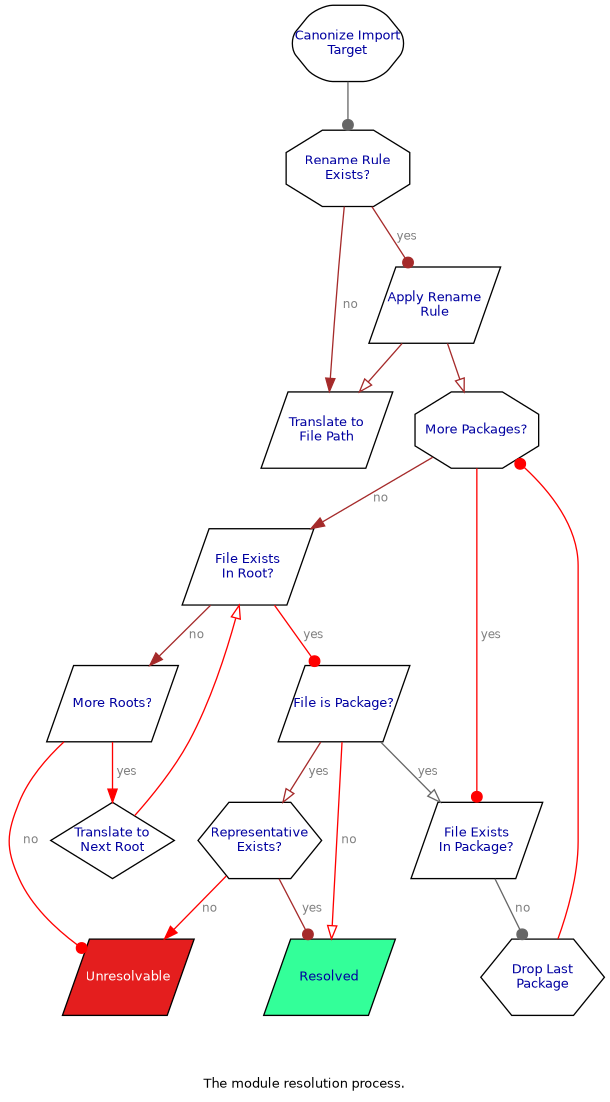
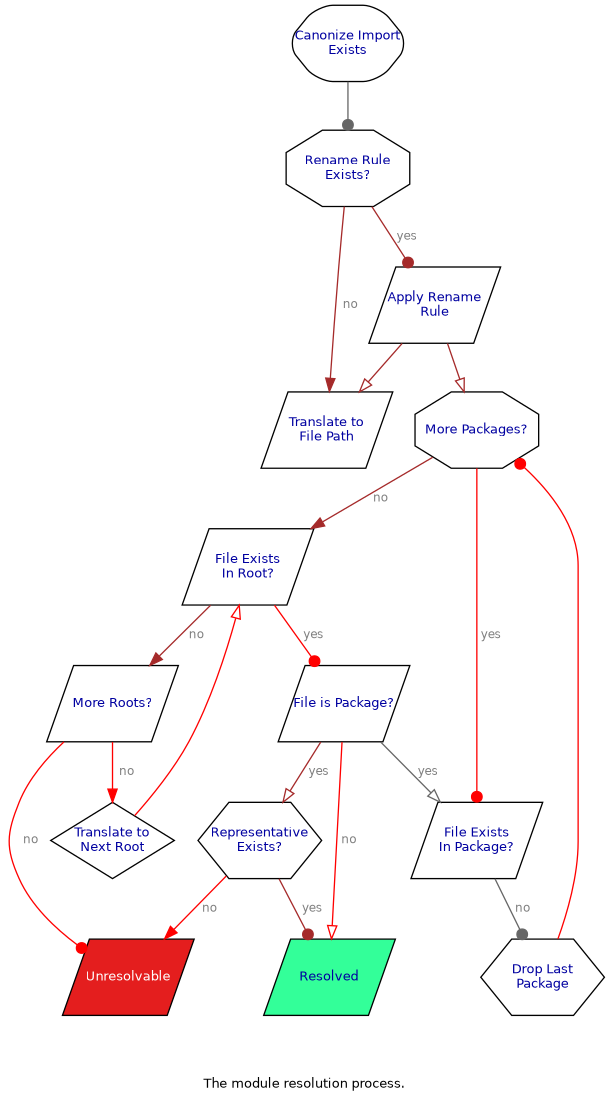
(348, 43) -> (348, 43)
(125, 772) -> (125, 772)
